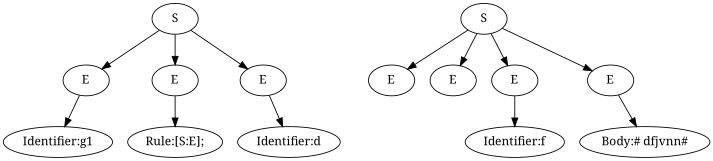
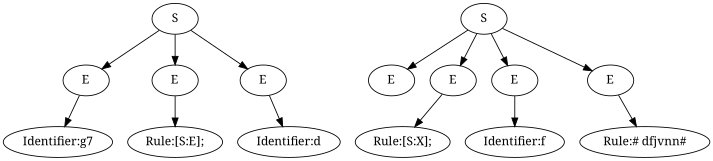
(58, 142) -> (58, 142)
none -> (403, 142)
(645, 142) -> (645, 142)
